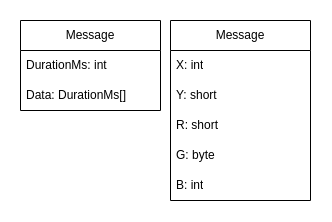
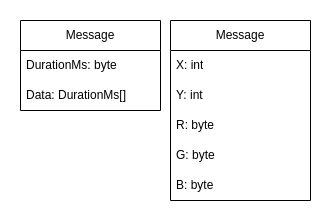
(71, 66) -> (76, 66)
(200, 96) -> (192, 96)
(200, 126) -> (197, 126)
(192, 186) -> (197, 186)
